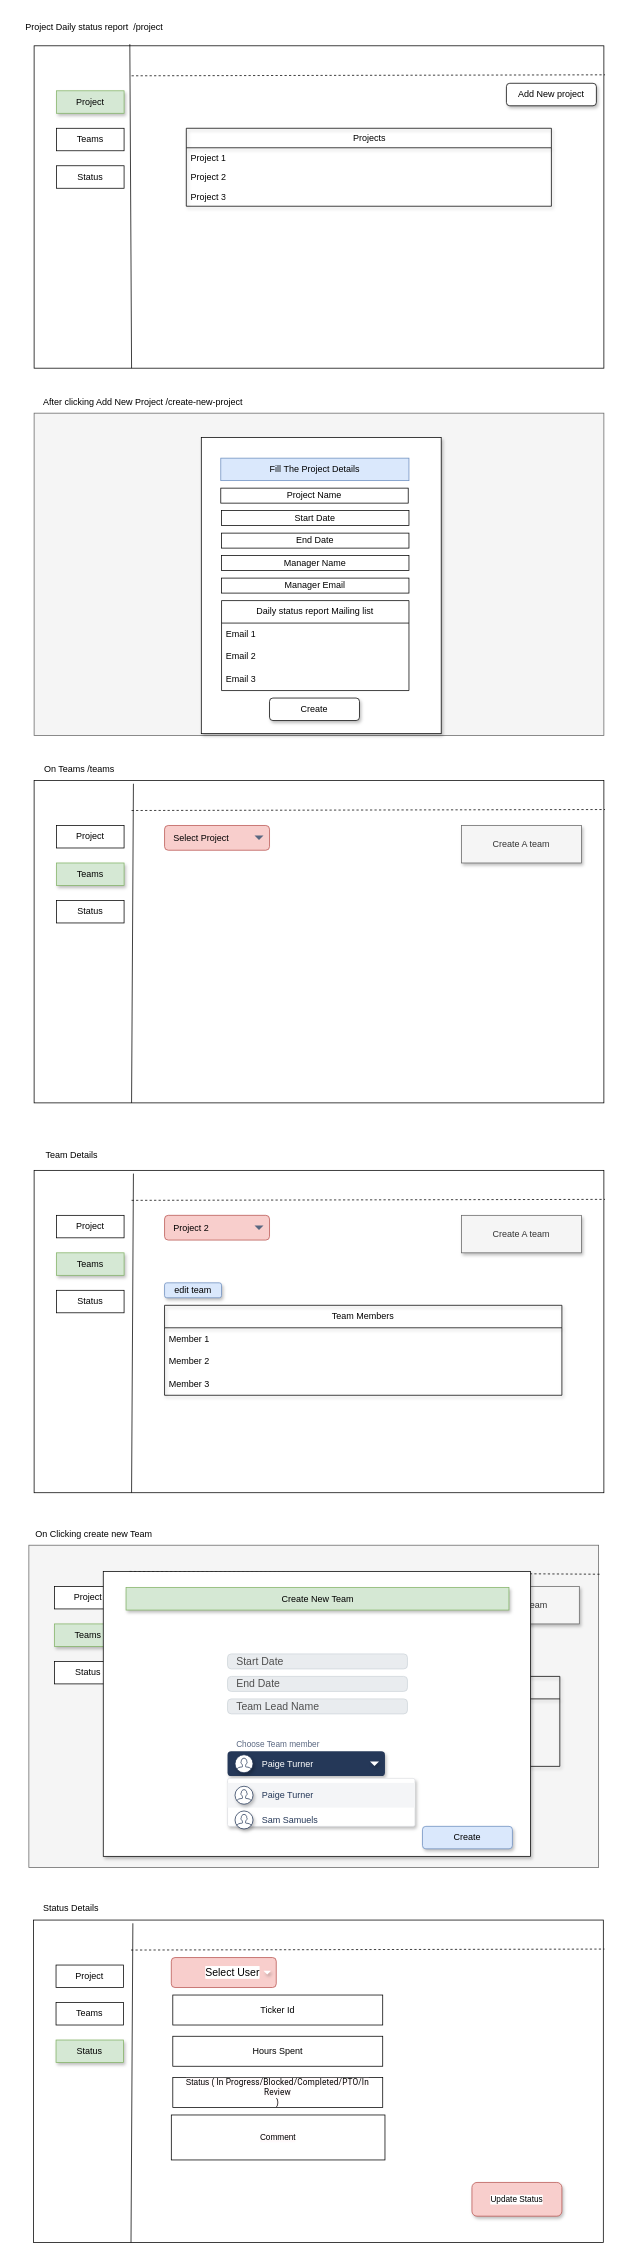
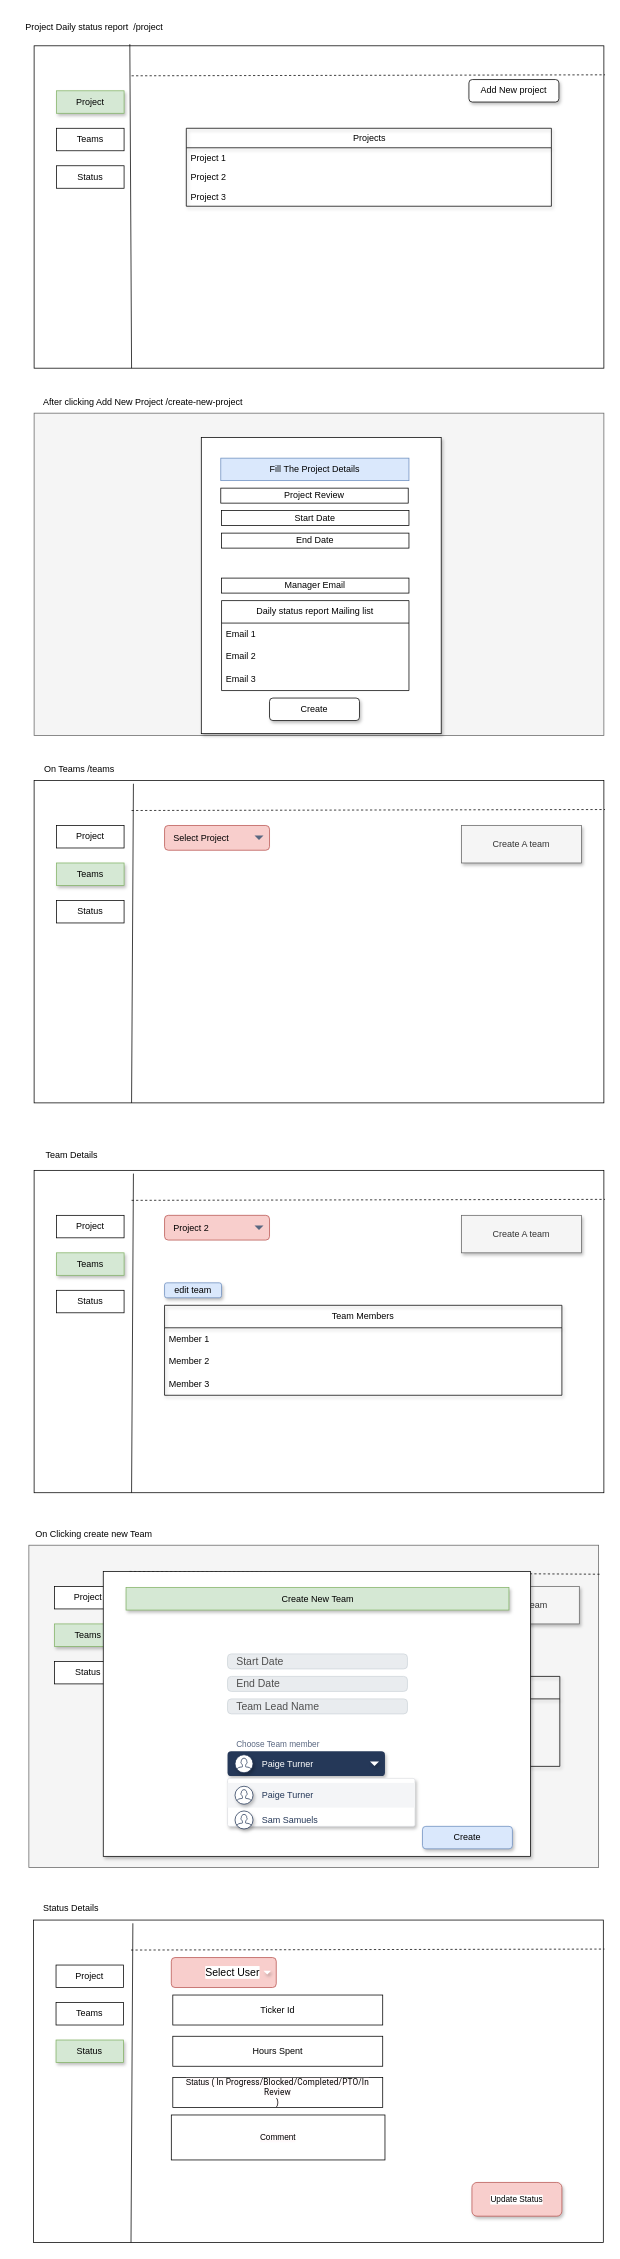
(552, 94) -> (514, 90)
(315, 495) -> (315, 495)
(315, 563) -> none
